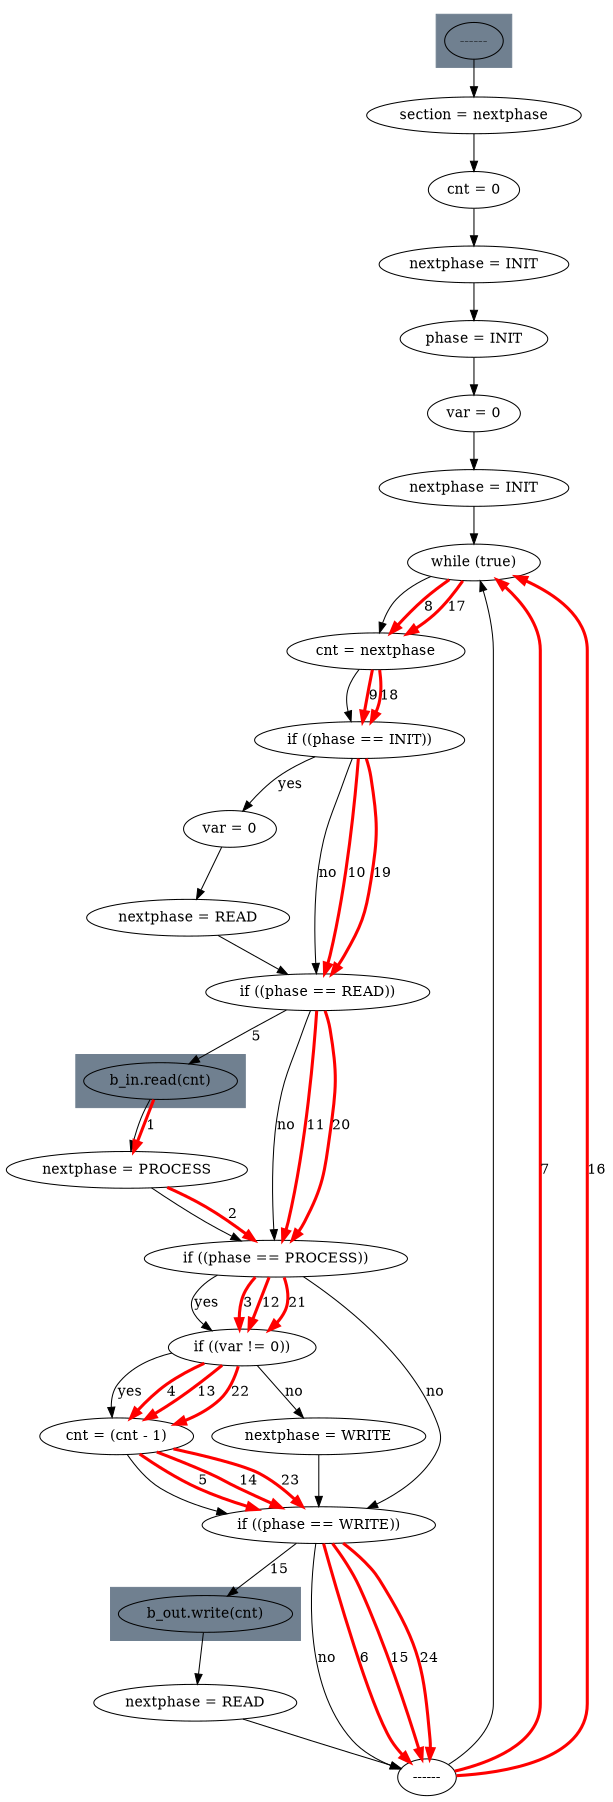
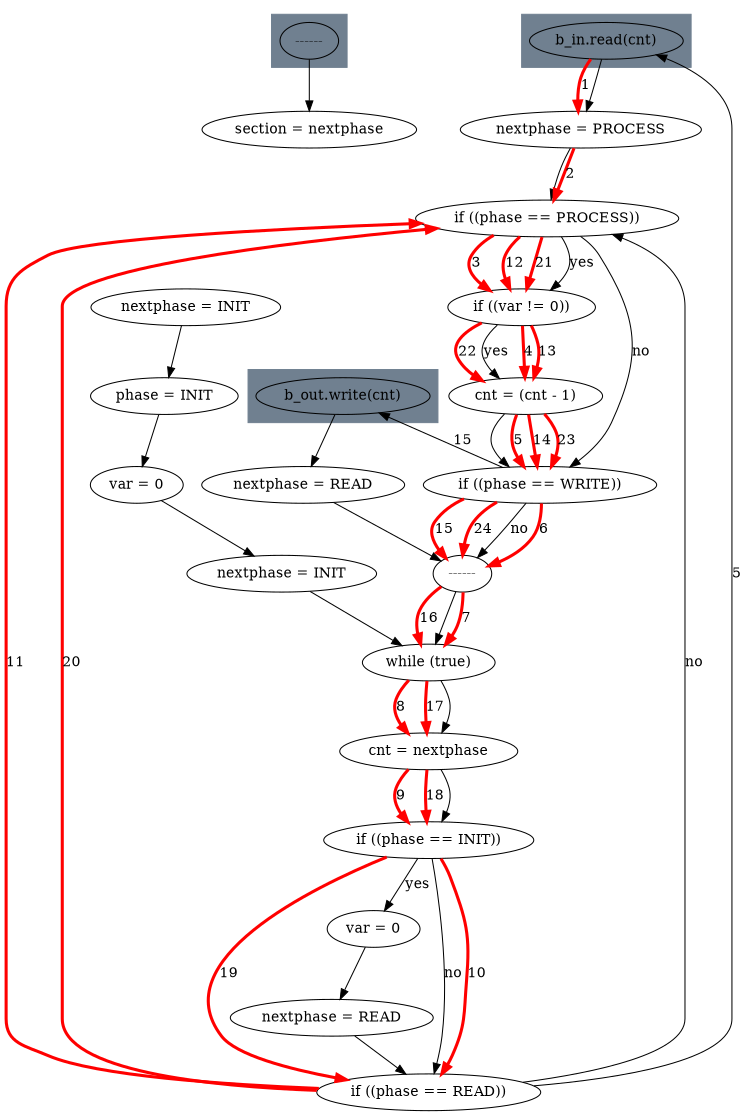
(474, 190) -> none
(319, 1436) -> none
